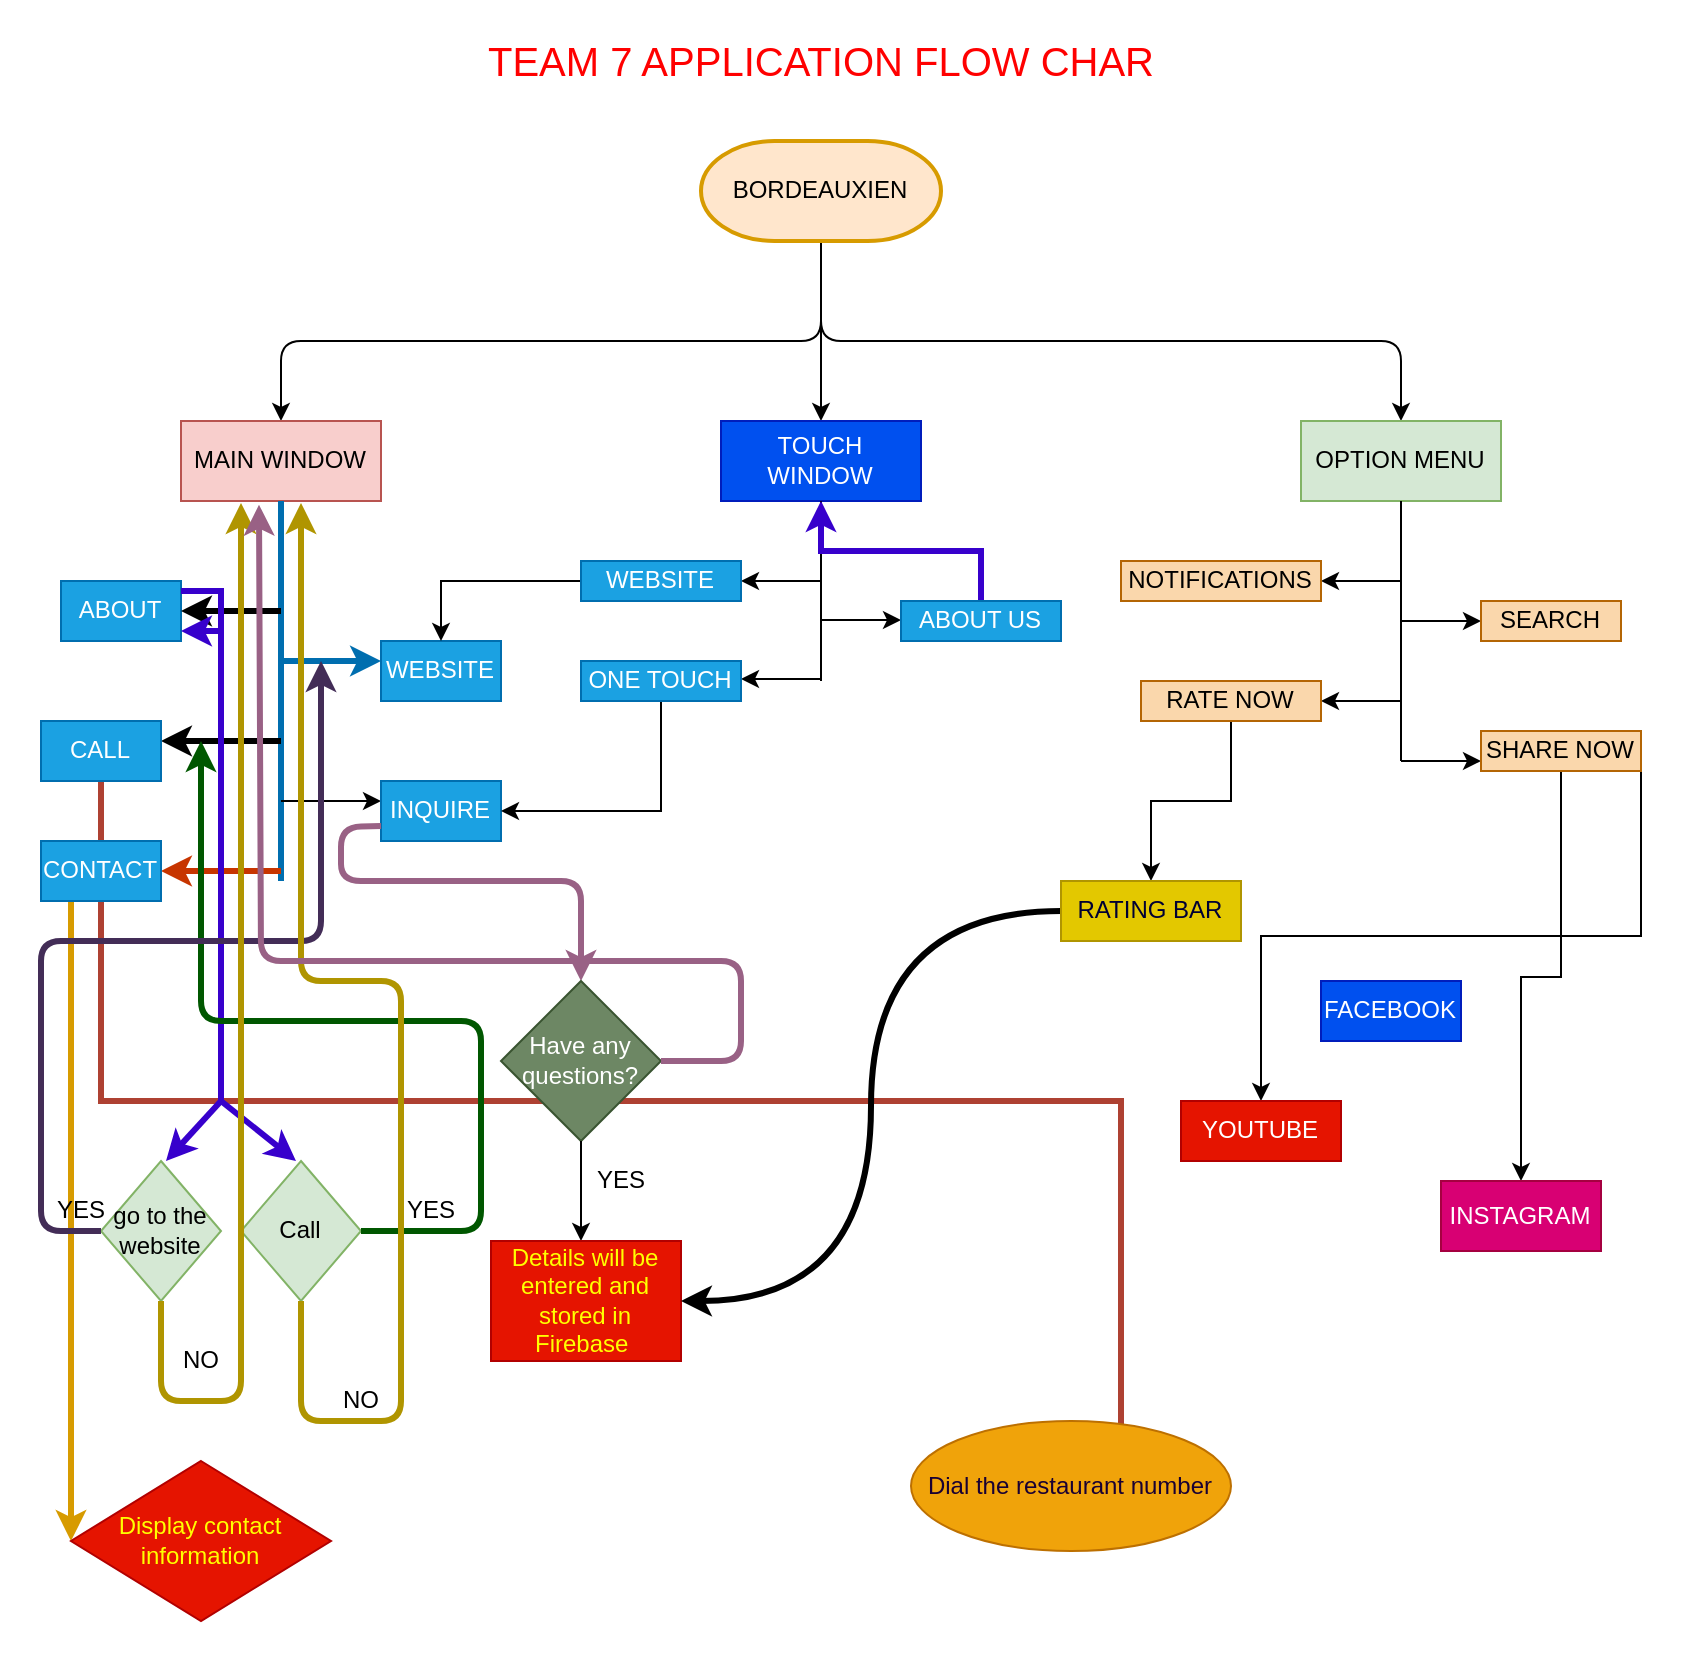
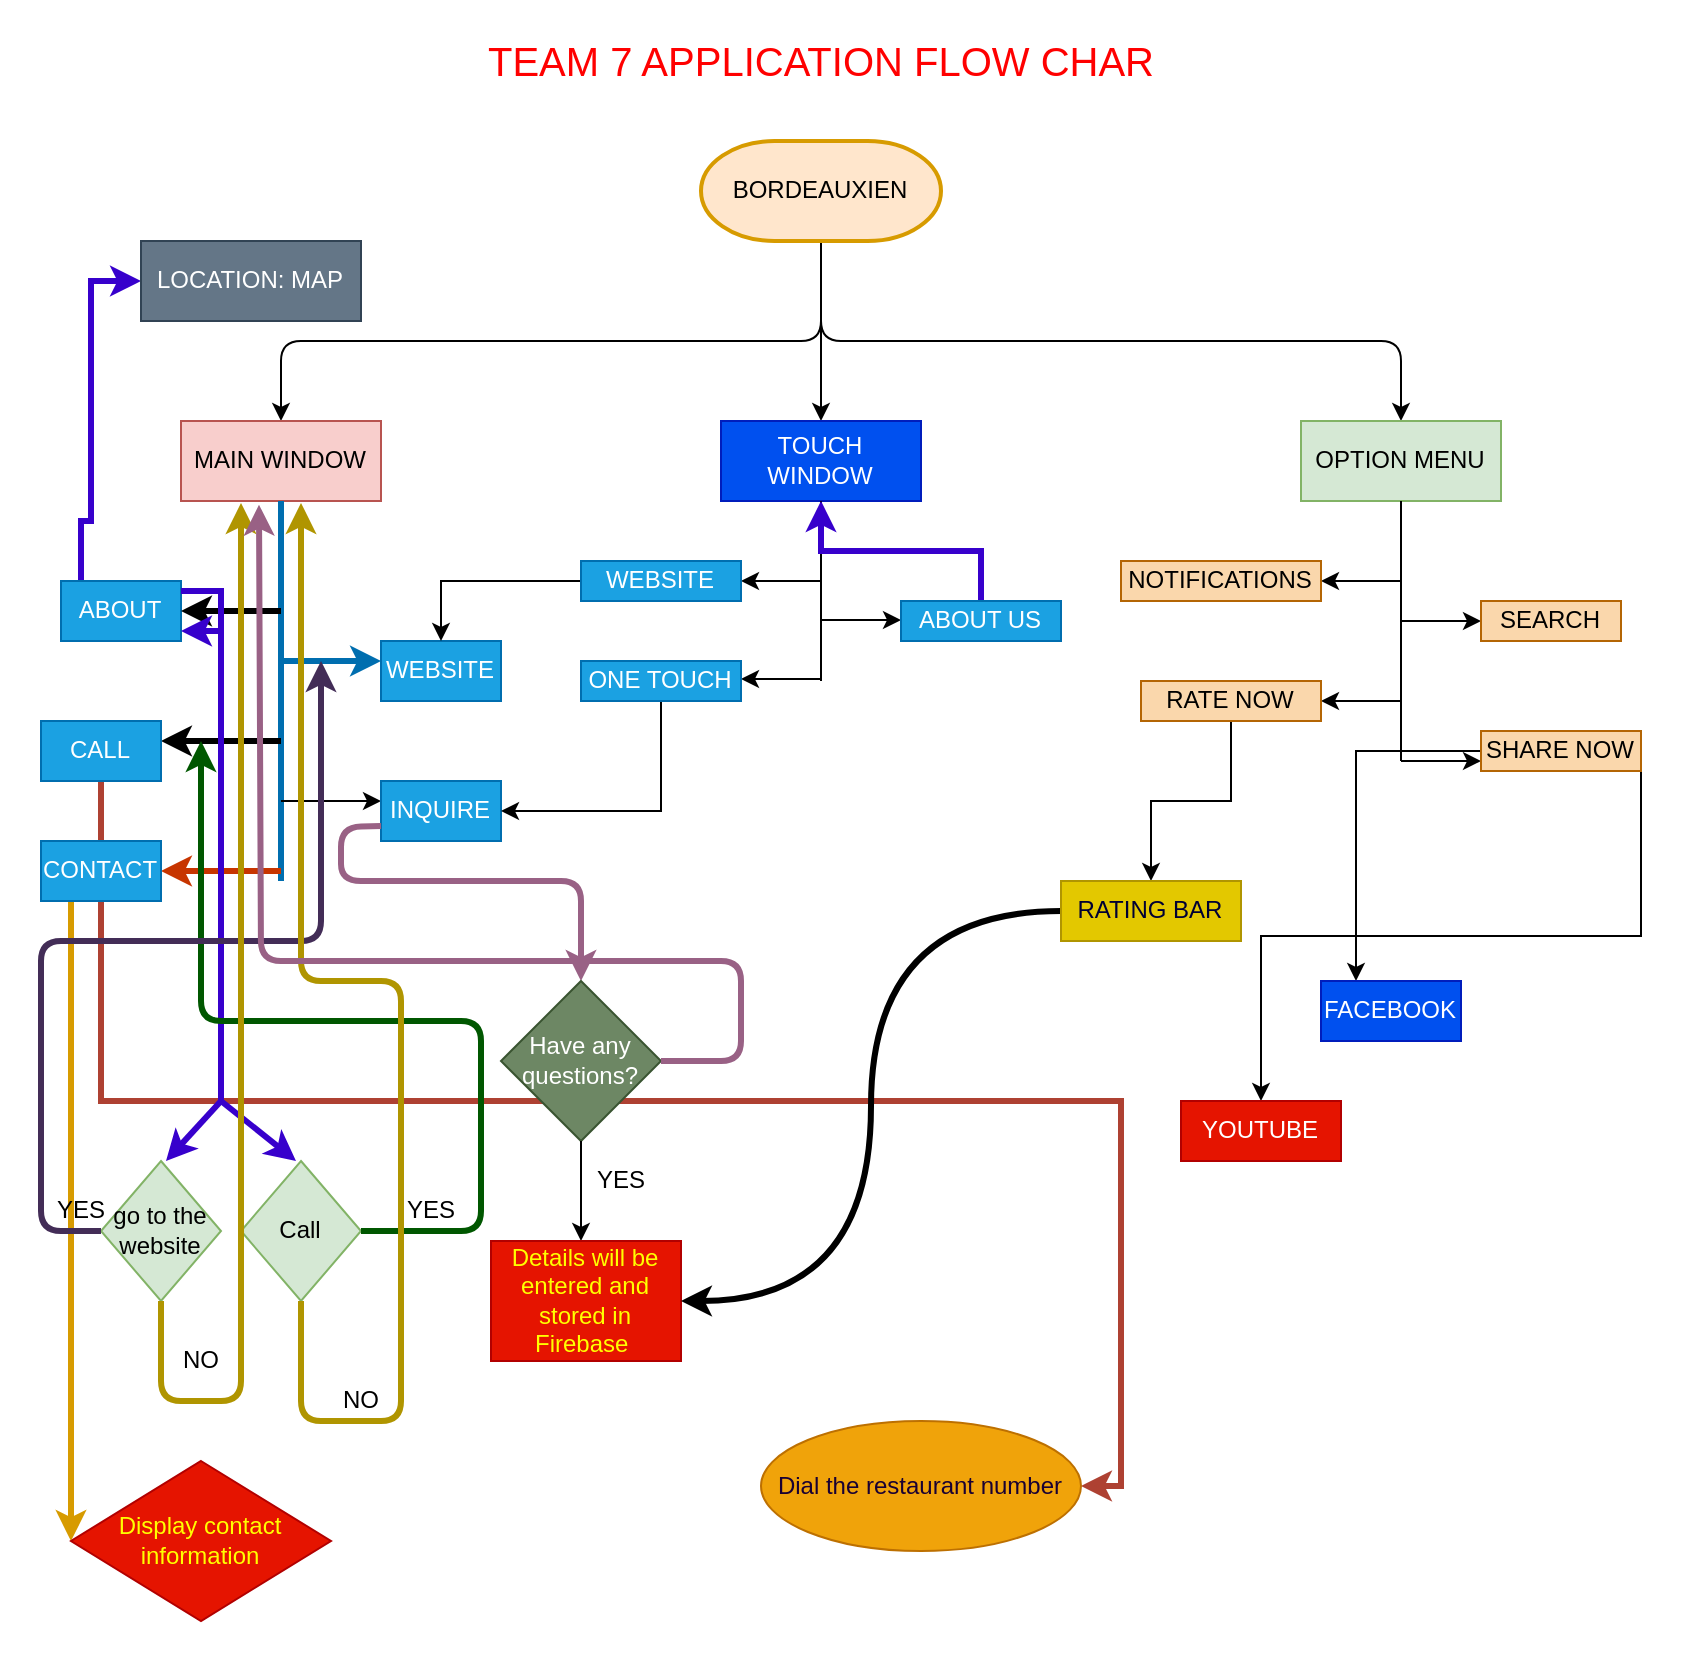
none -> (251, 281)
none -> (91, 422)
none -> (1356, 797)
(1549, 977) -> none
(1521, 1216) -> none
(1071, 1486) -> (921, 1486)
